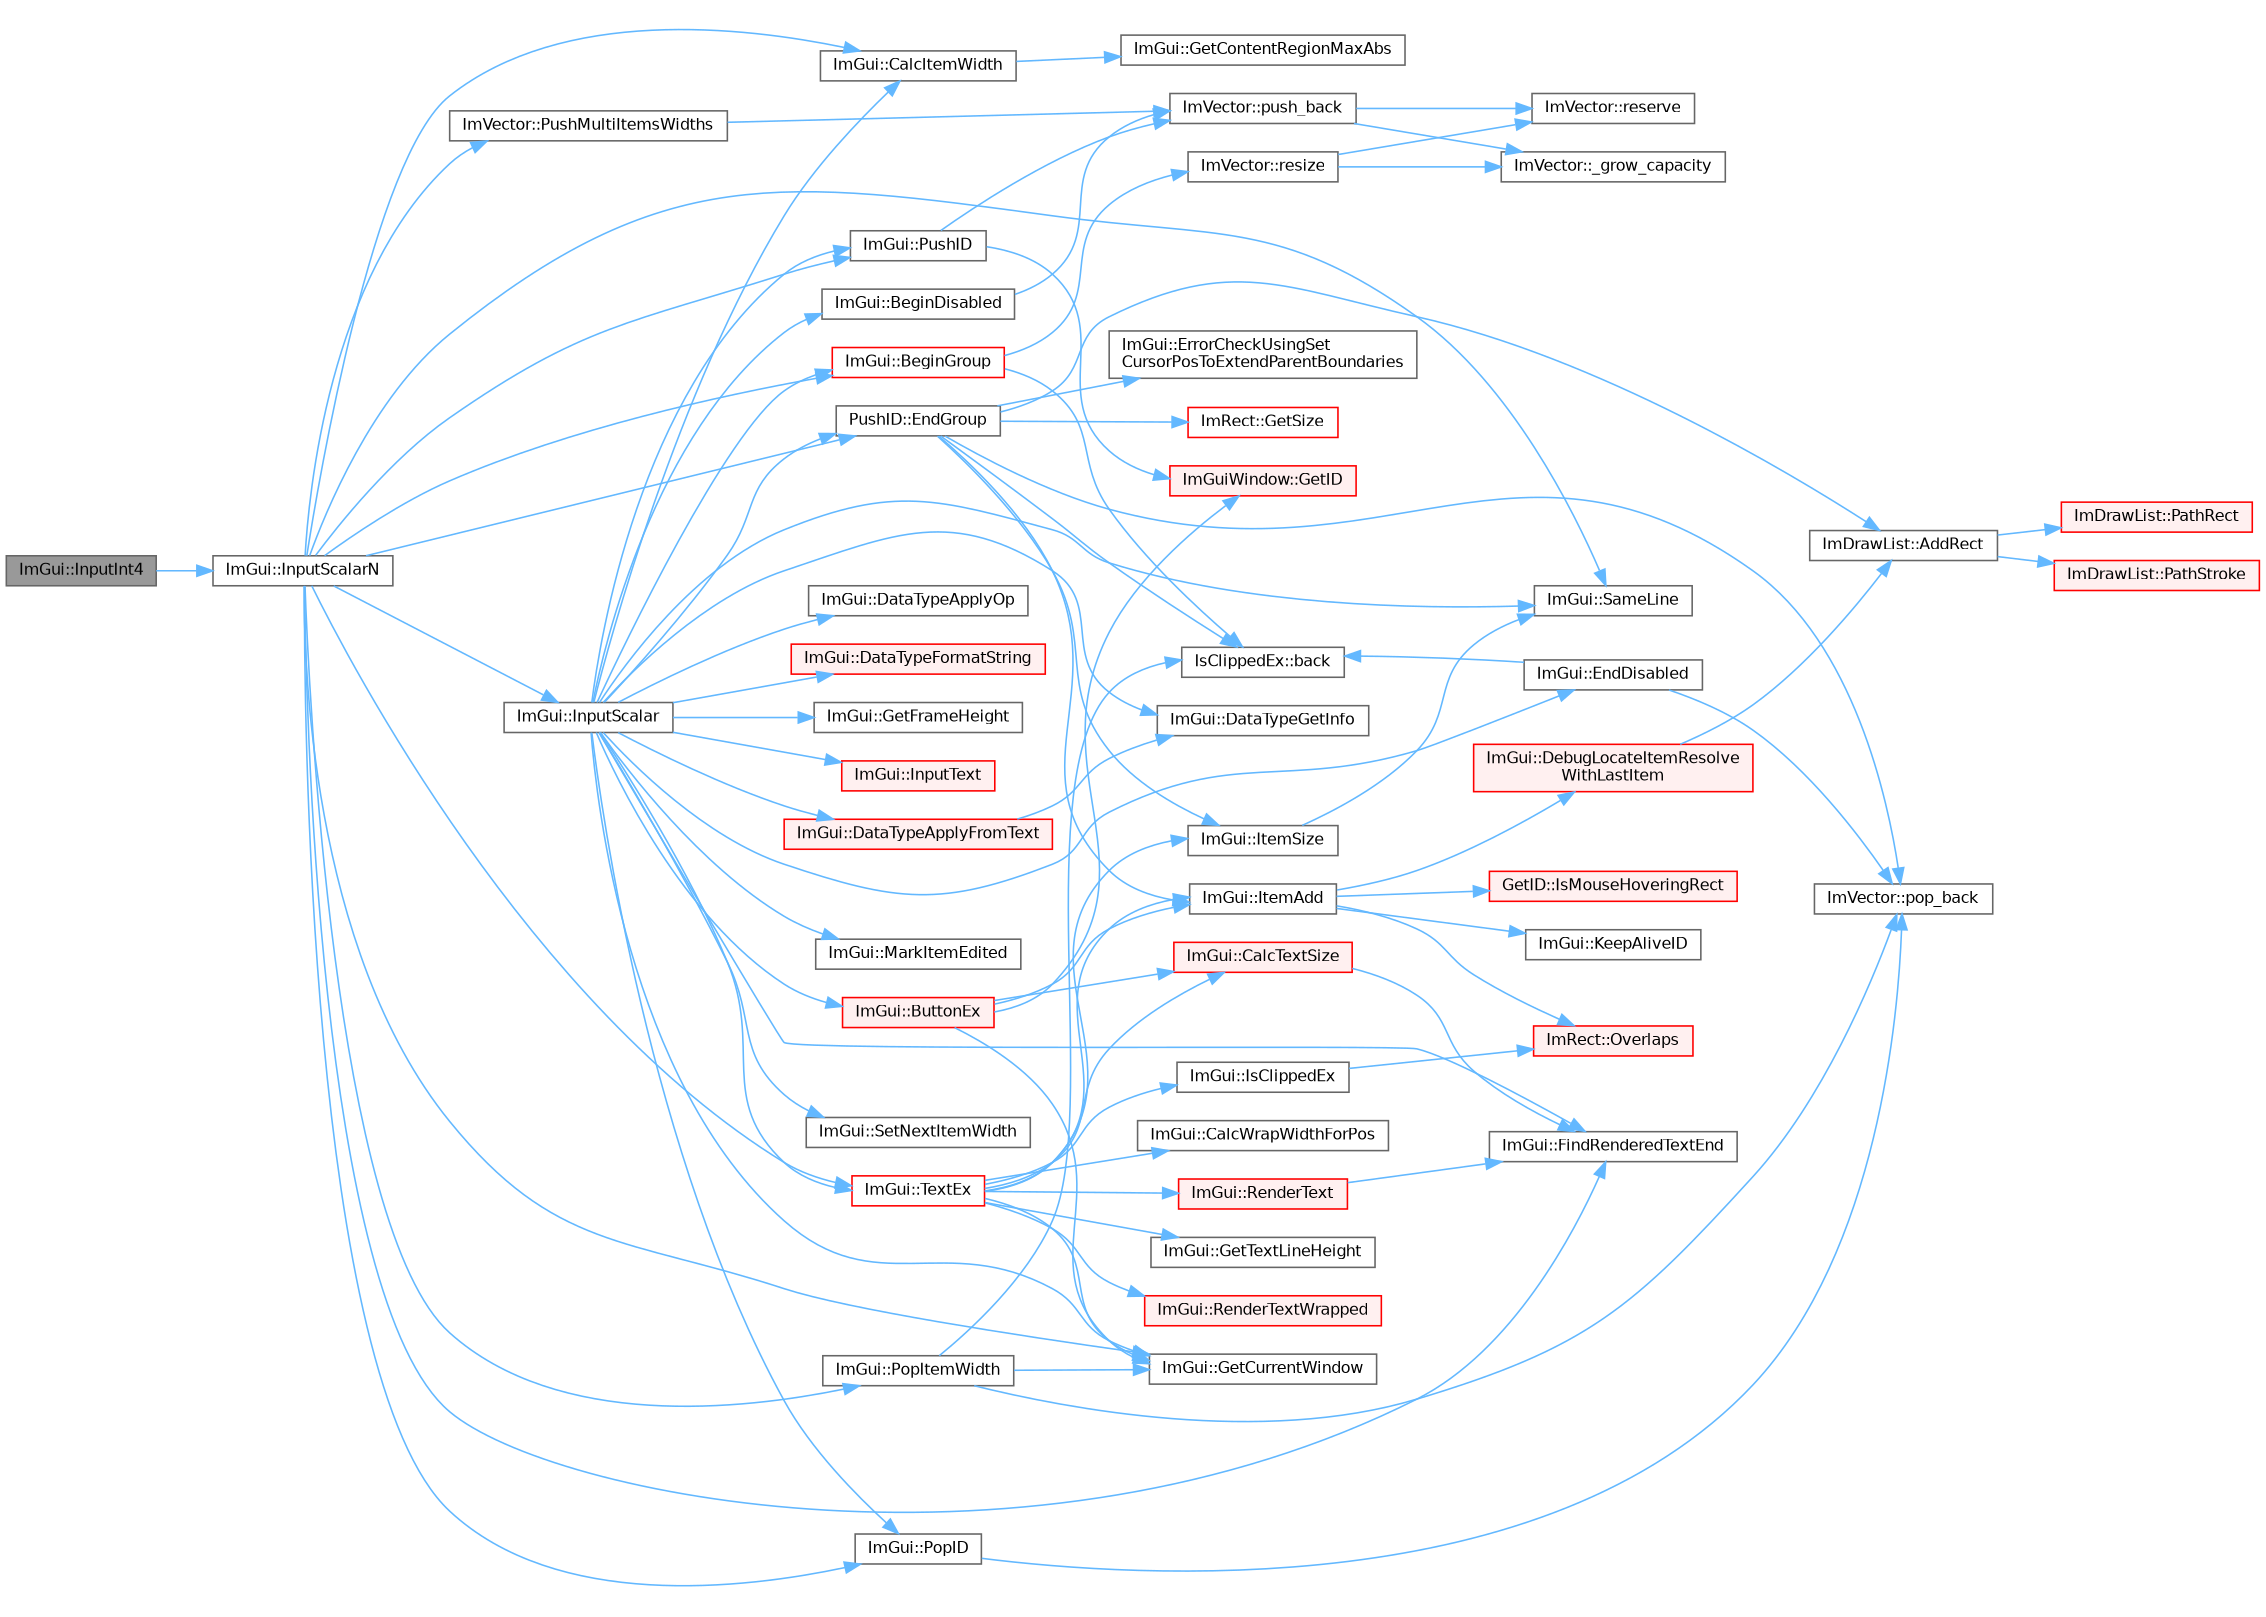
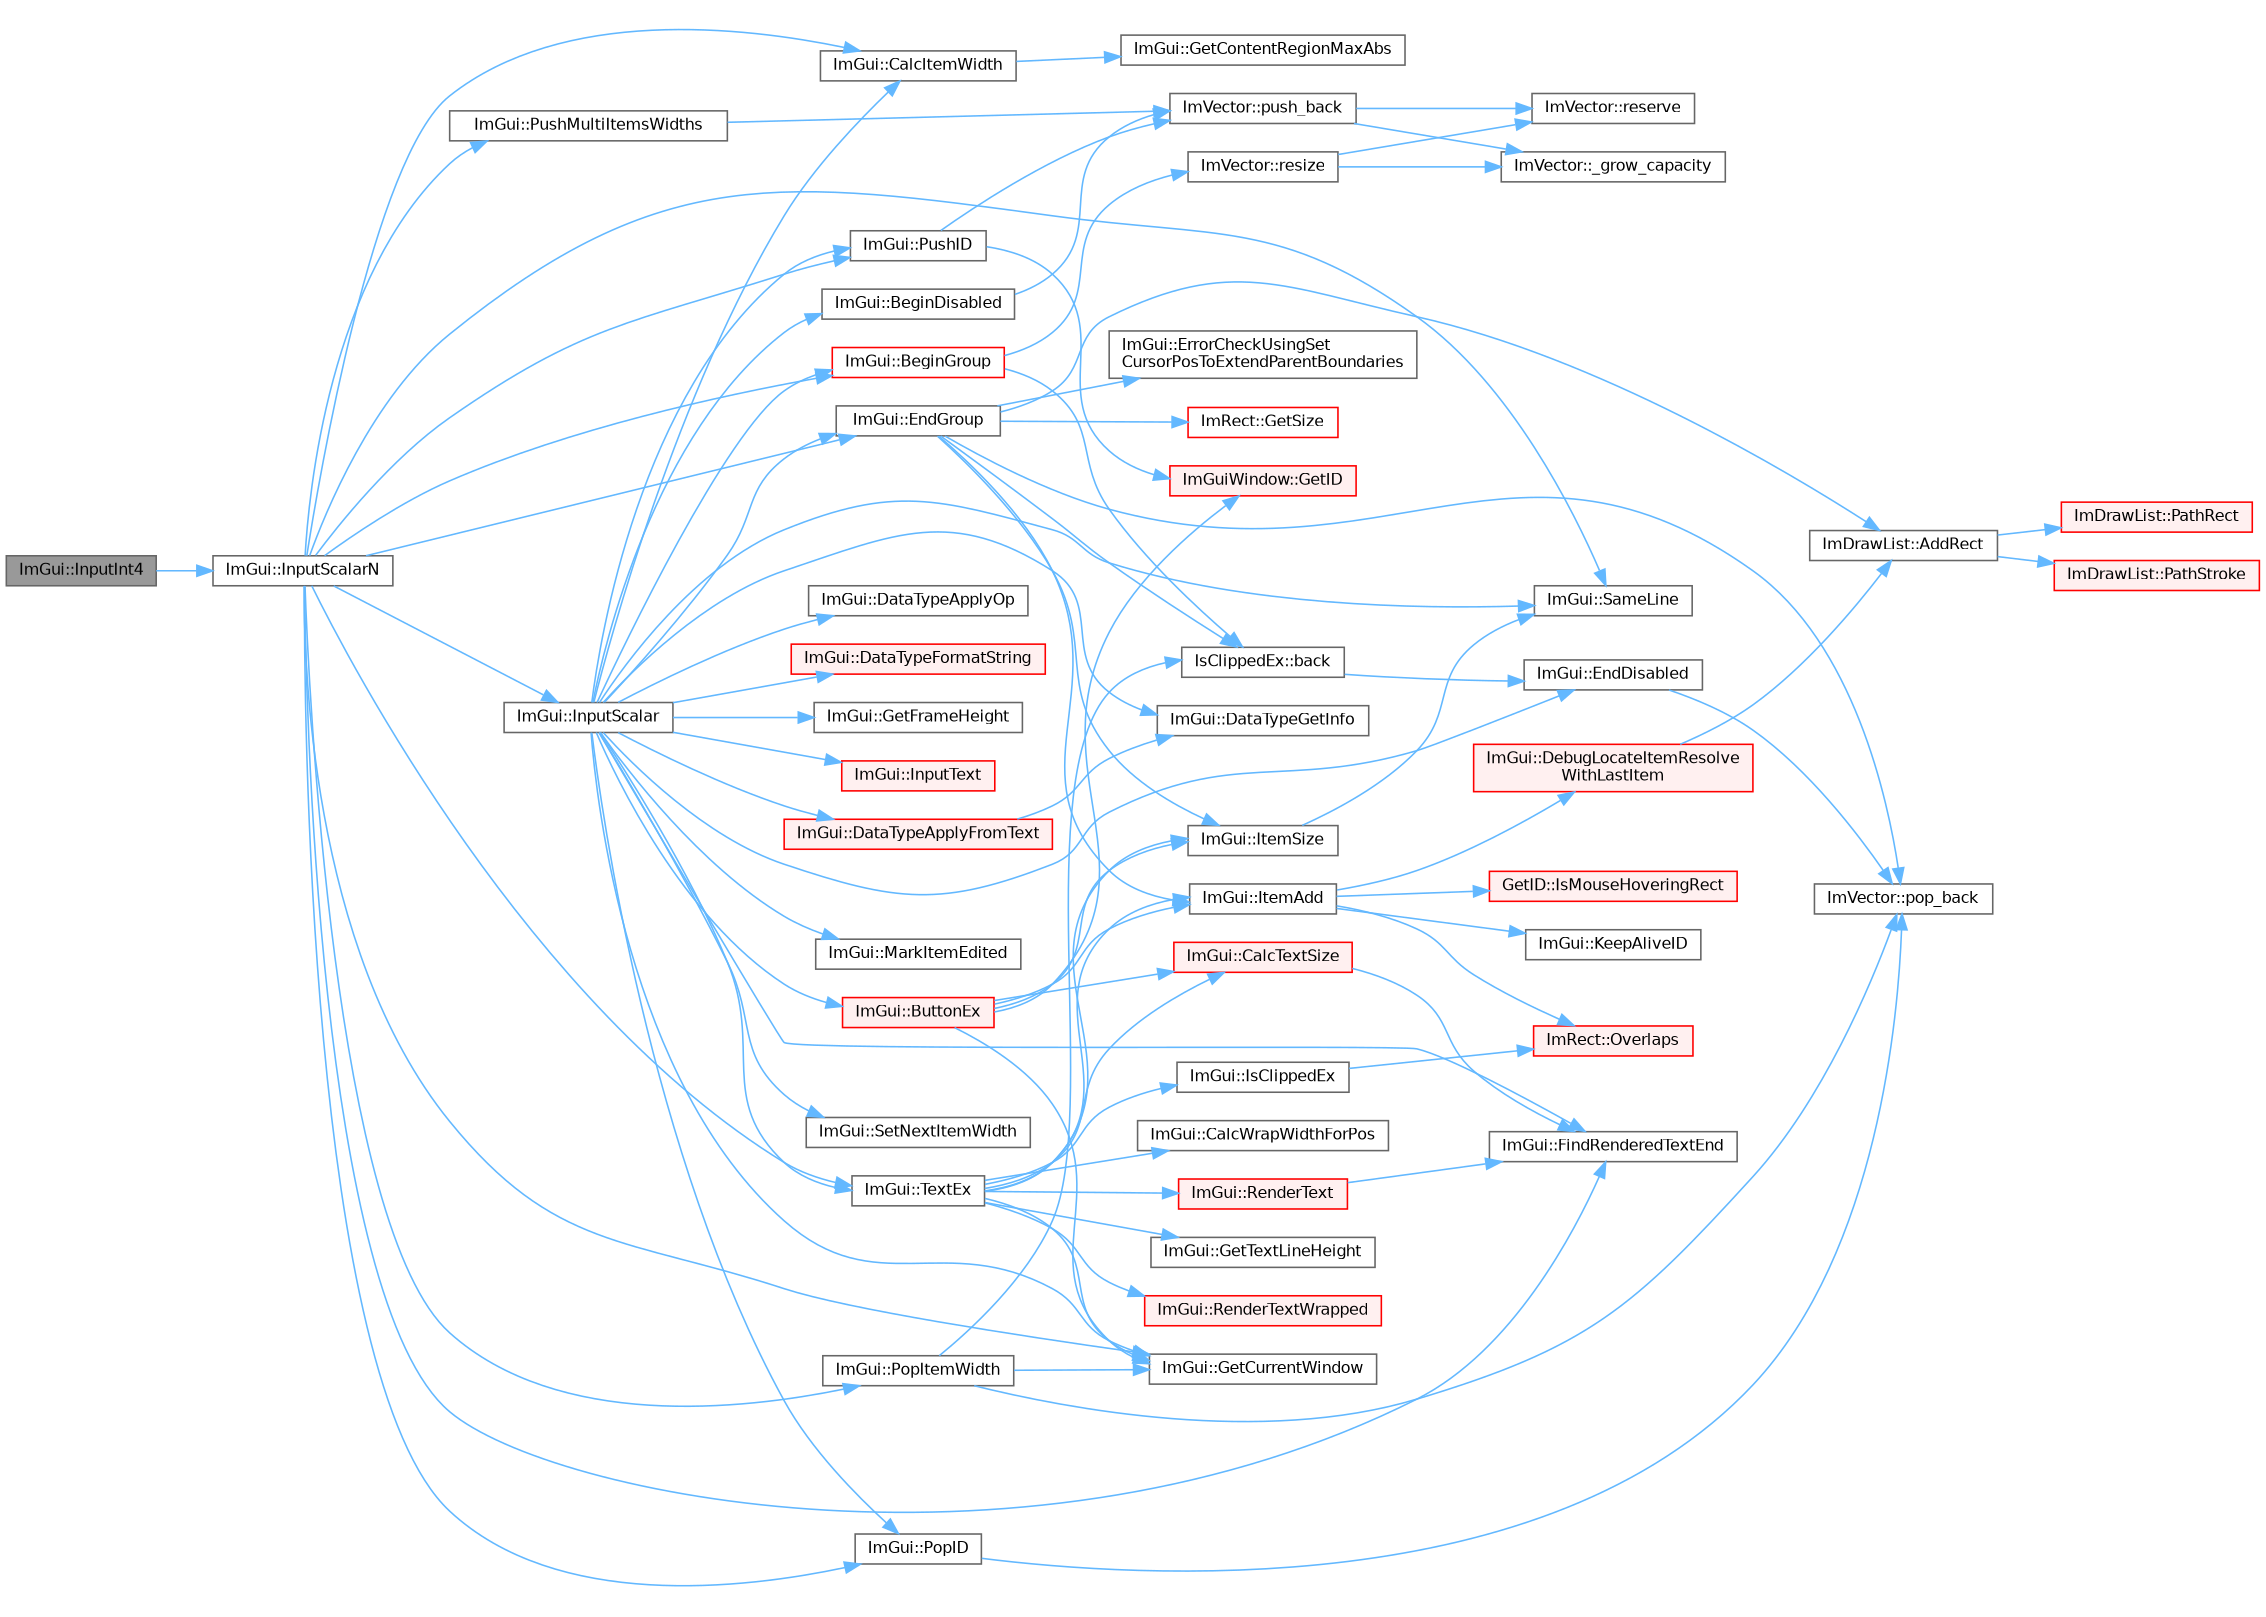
(589, 126) -> (589, 126)
(918, 421) -> (918, 421)
(1443, 658) -> (1426, 679)
none -> (1081, 925)
(918, 1191) -> (918, 1191)
